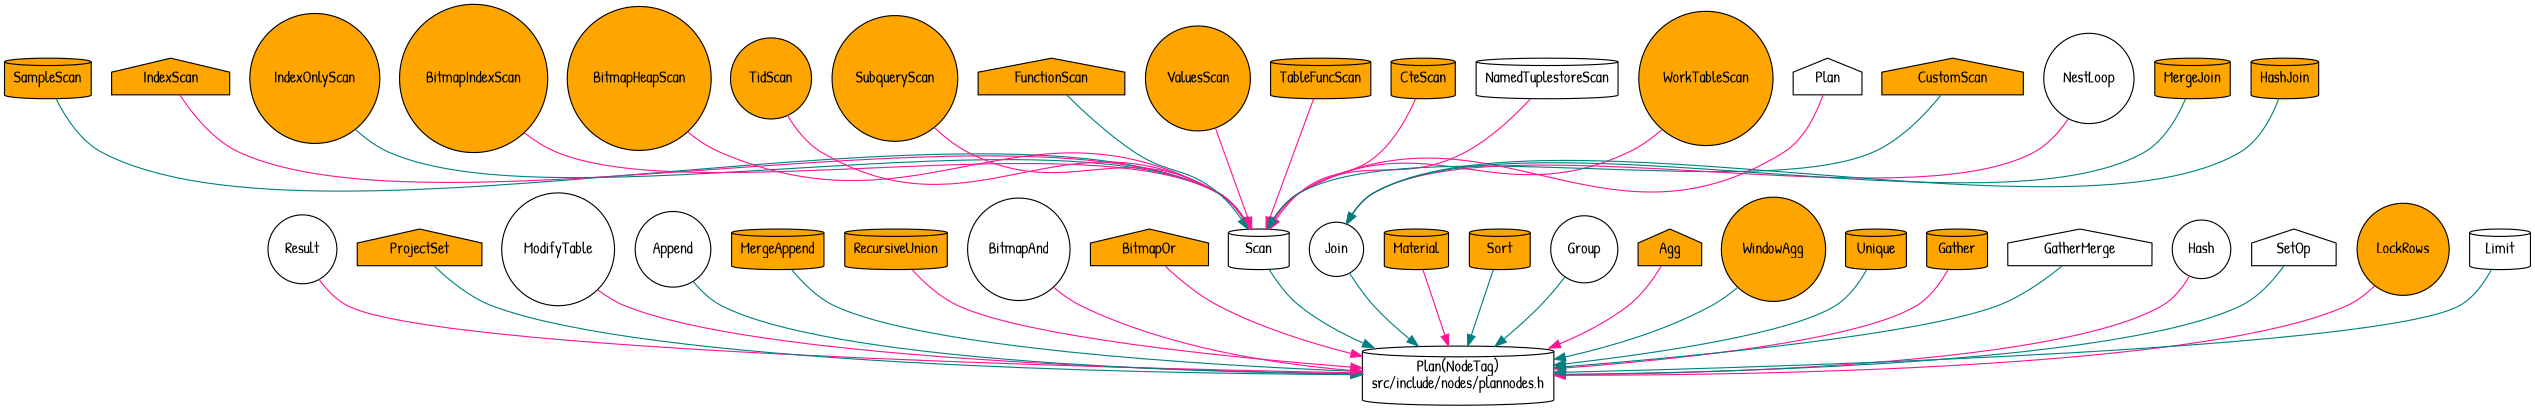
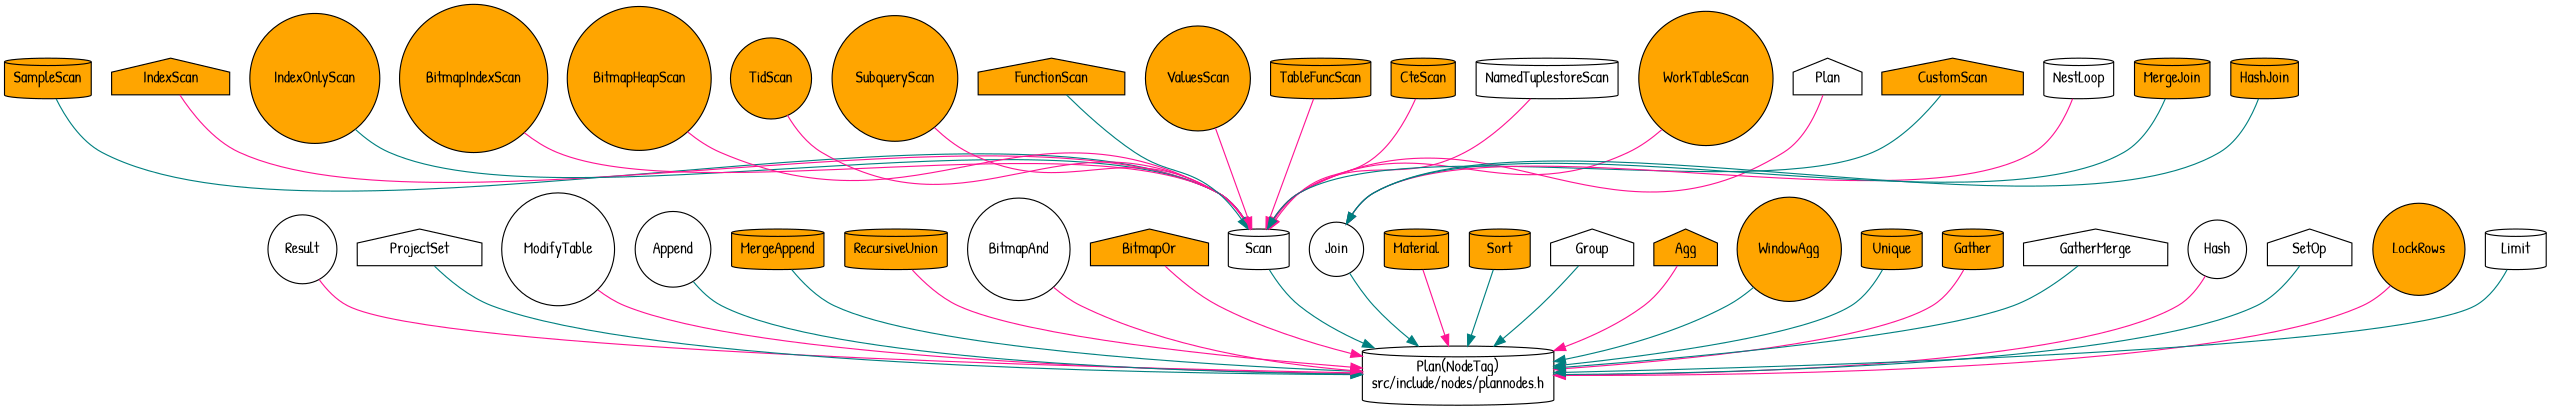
(2089, 78) -> (2079, 78)
(420, 249) -> (420, 249)
(1584, 249) -> (1592, 249)
